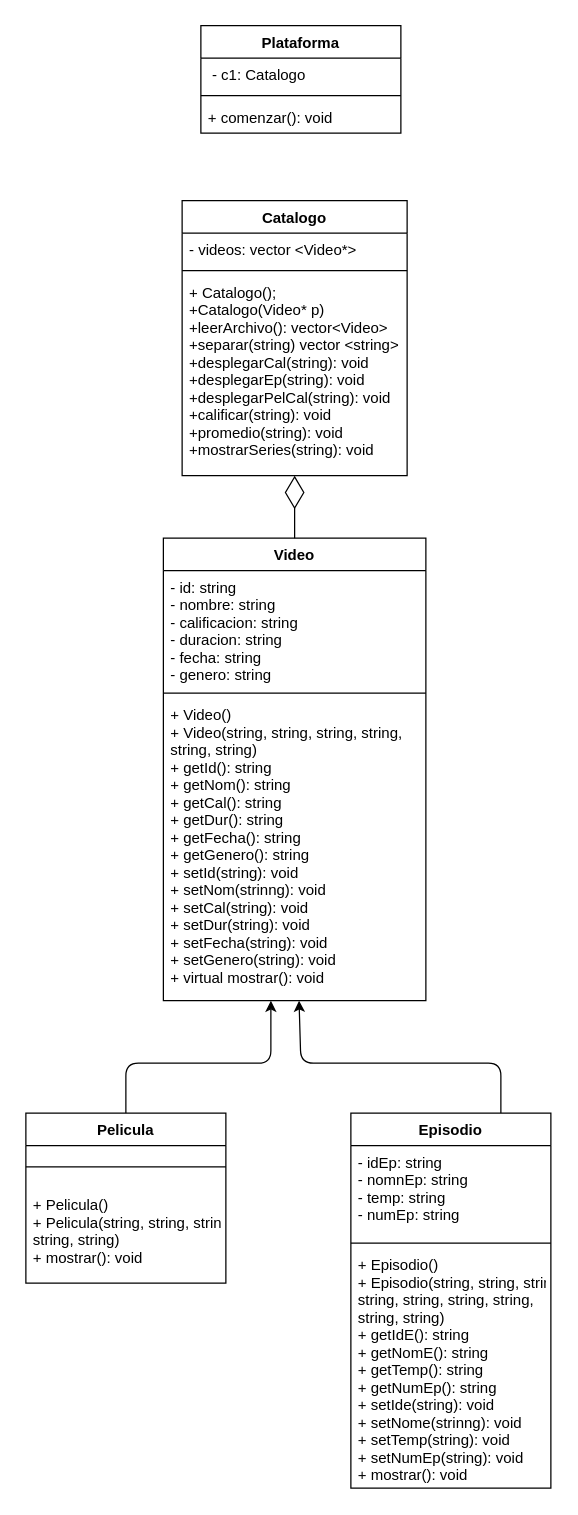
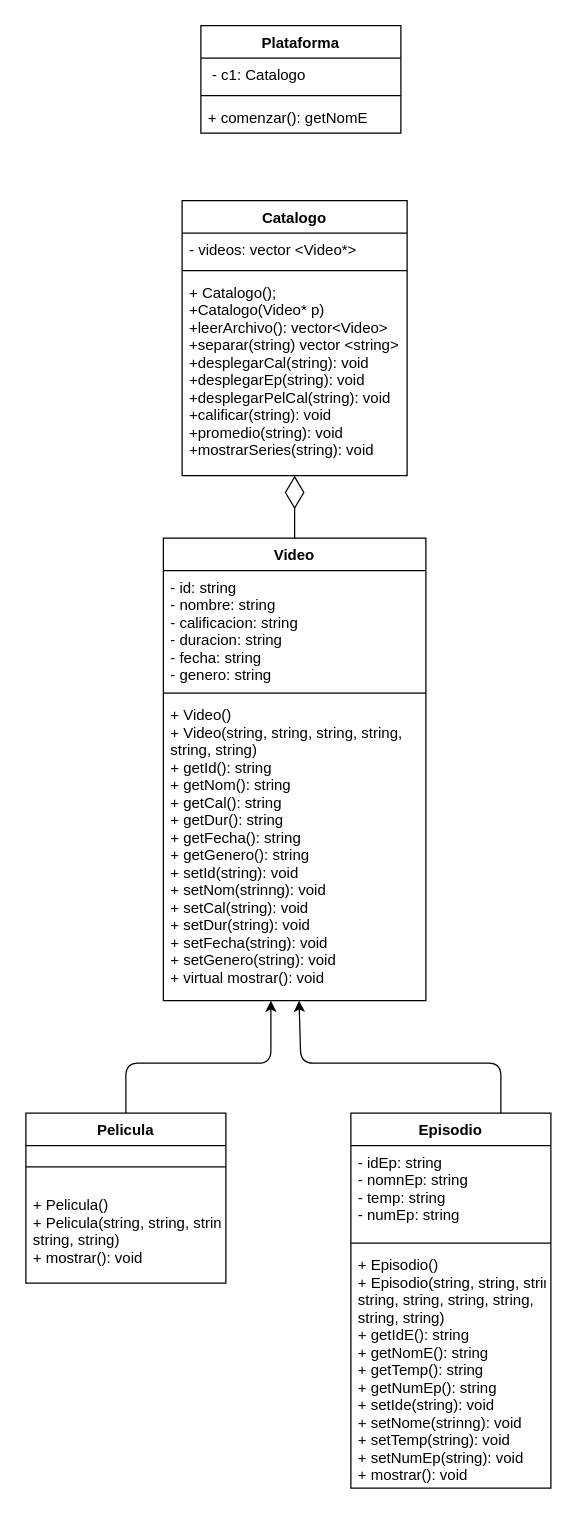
(275, 118) -> (290, 118)
